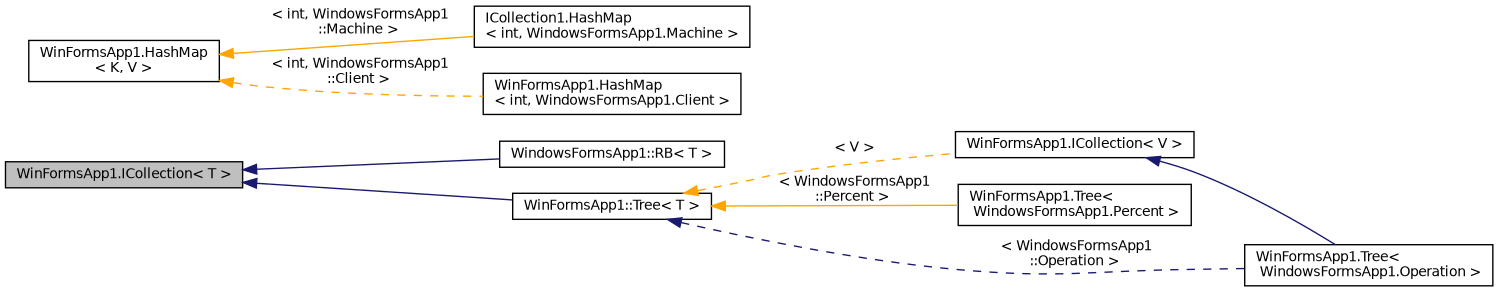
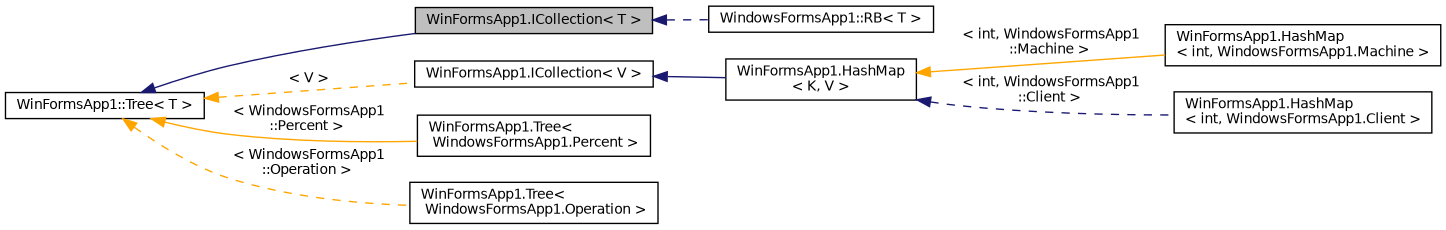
(612, 27) -> (1303, 45)
(358, 93) -> (1052, 112)
(378, 164) -> (688, 20)
(384, 192) -> (284, 54)
(1250, 197) -> (697, 77)
(961, 270) -> (265, 188)
